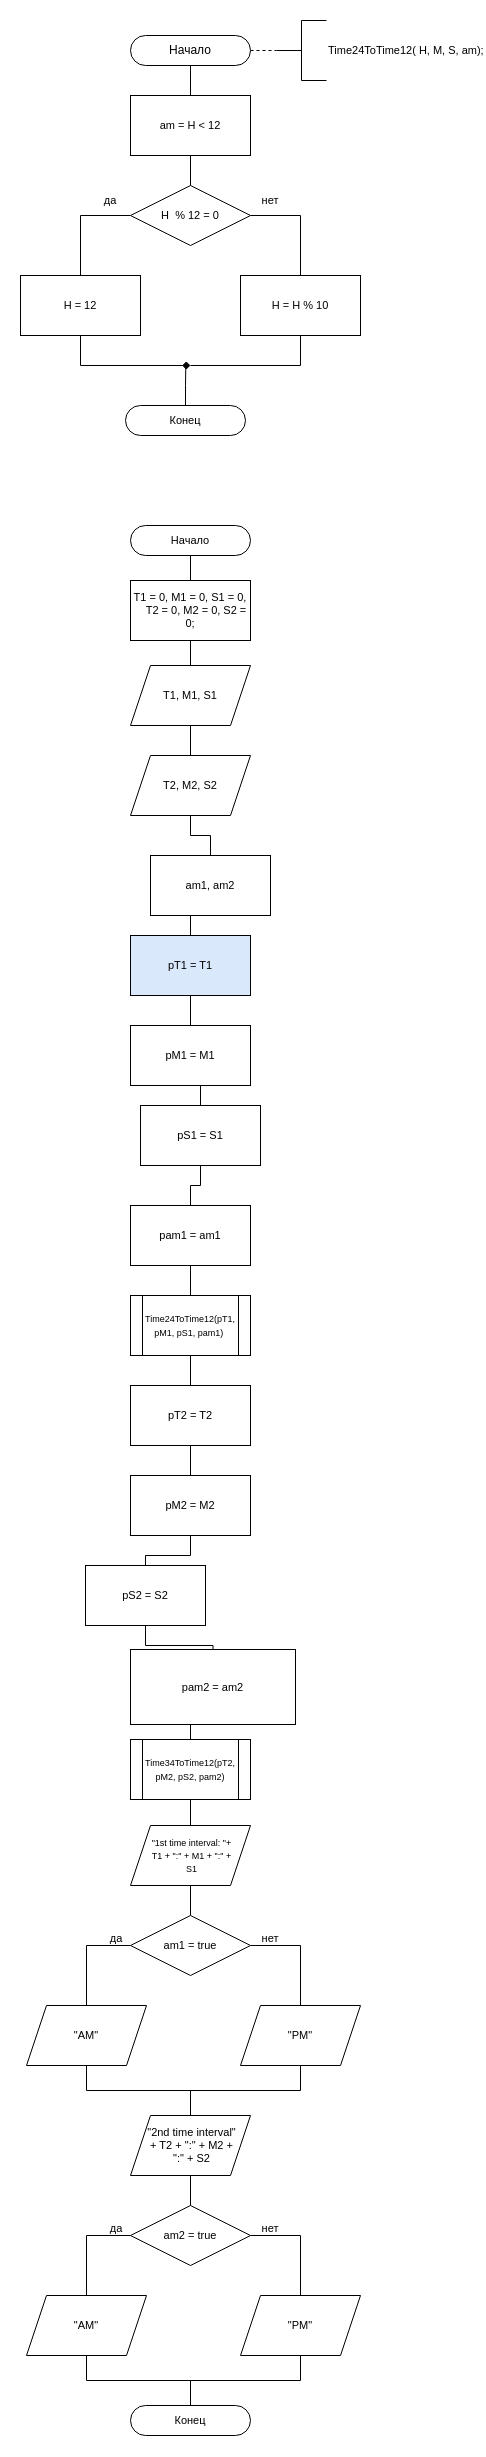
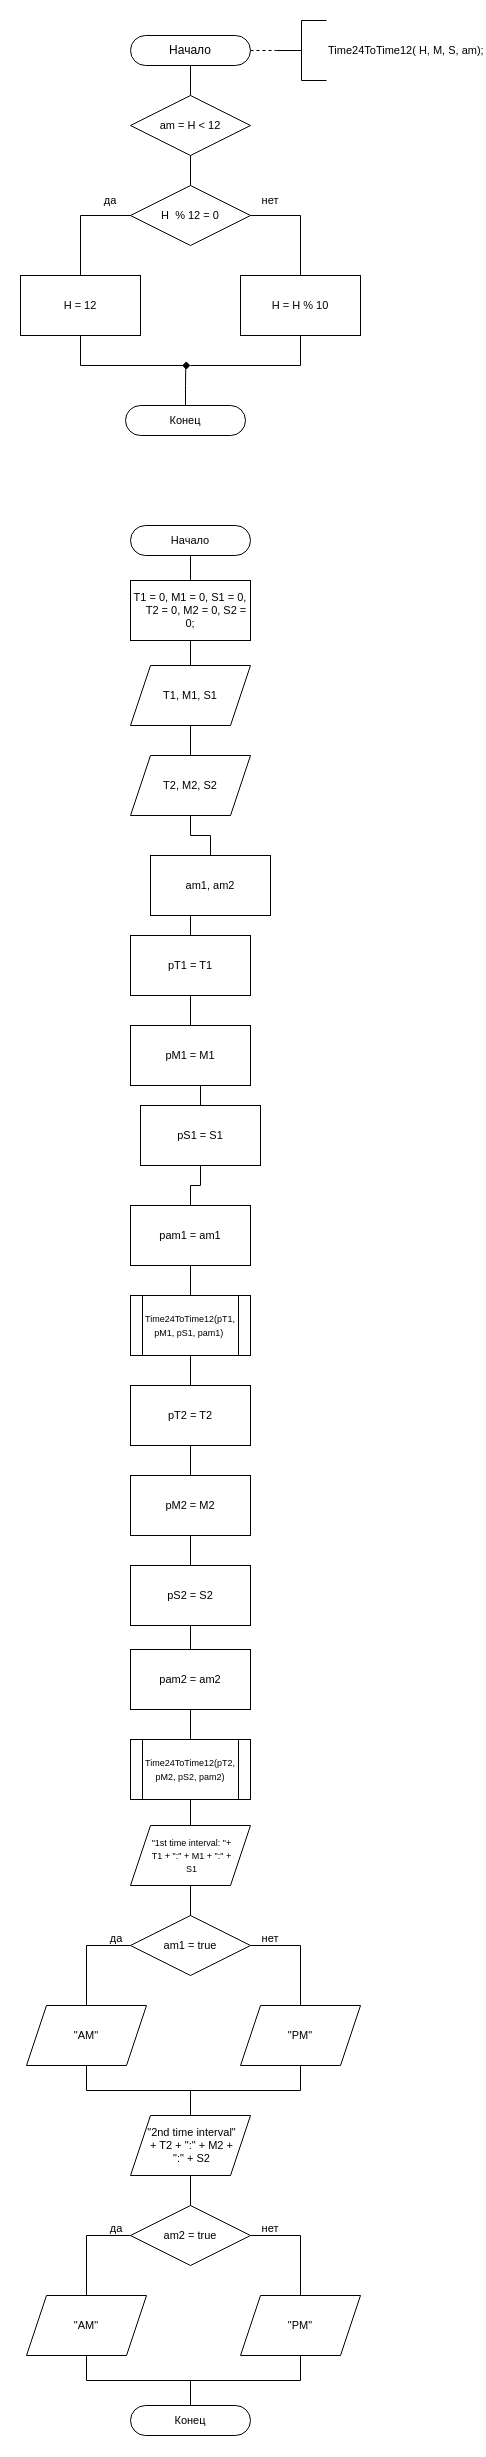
(191, 126) -> (191, 126)
(191, 966) -> (191, 966)
(146, 1596) -> (191, 1596)
(213, 1687) -> (191, 1680)
(191, 1770) -> (191, 1770)
